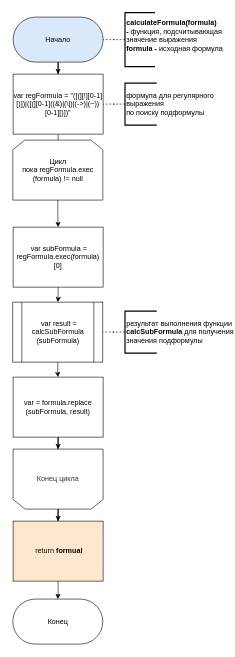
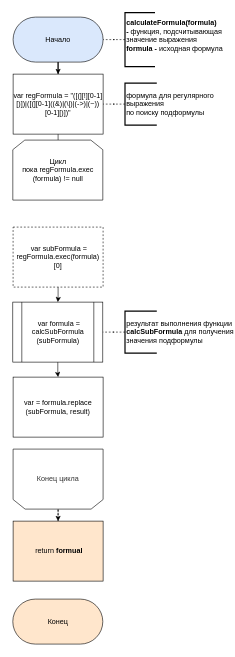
(58, 221) -> none
(58, 257) -> (58, 257)
(58, 332) -> (58, 332)
(58, 445) -> none
(58, 517) -> (58, 517)
(58, 593) -> none
(58, 622) -> (58, 622)
